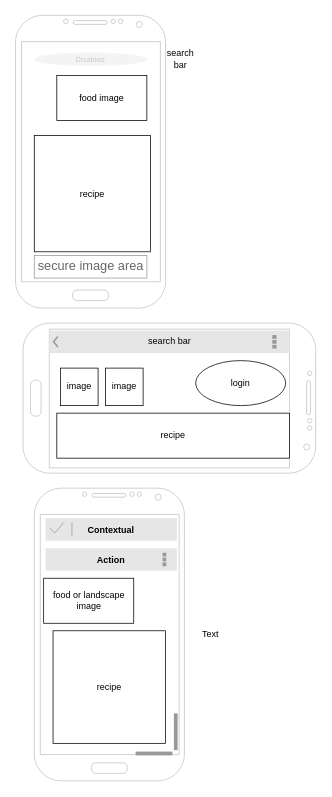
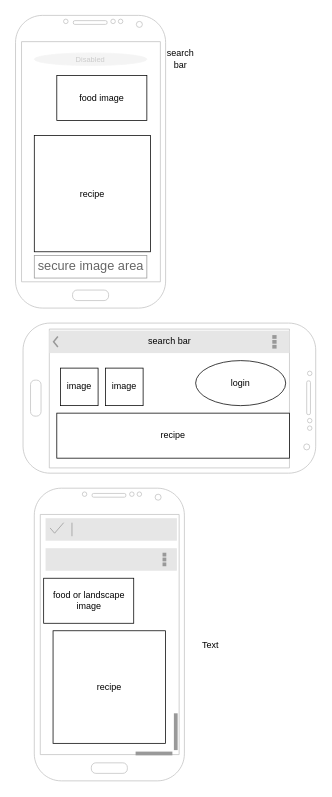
(111, 529) -> none
(111, 559) -> none
(210, 634) -> (210, 645)
